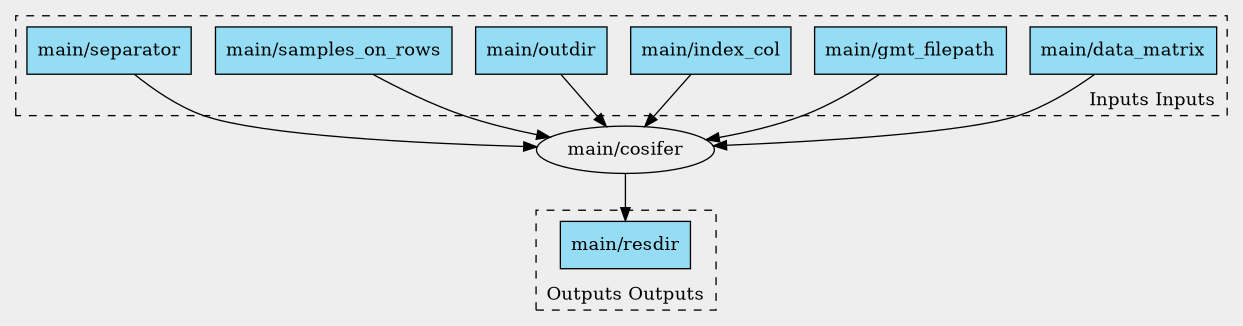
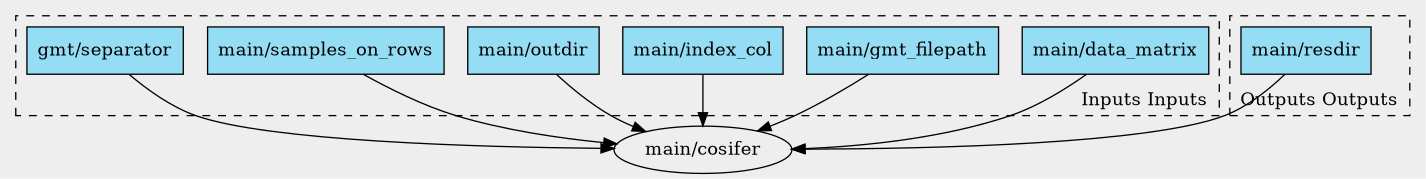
(109, 51) -> (105, 51)
(625, 191) -> (1053, 142)
